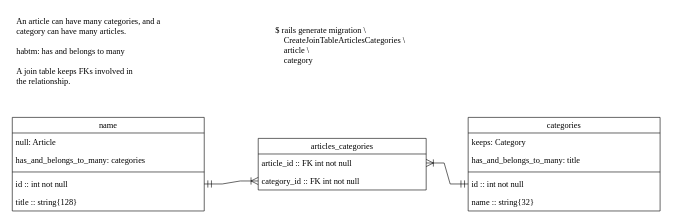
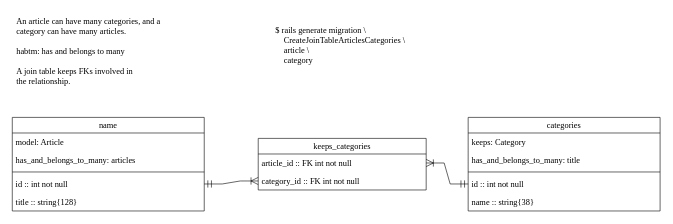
(40, 142) -> (43, 142)
(342, 147) -> (342, 147)
(94, 160) -> (88, 160)
(508, 202) -> (508, 202)
